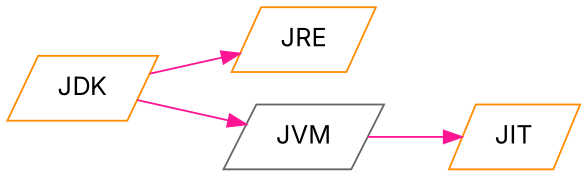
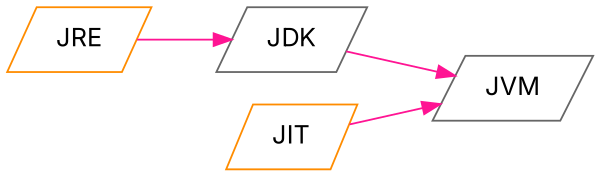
(186, 66) -> (175, 40)
(83, 88) -> (292, 40)
(406, 137) -> (386, 116)
